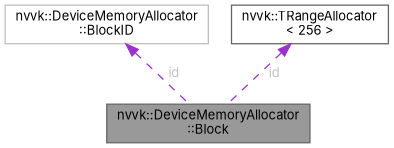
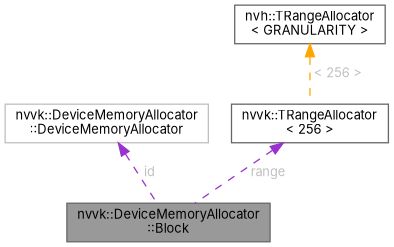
(107, 24) -> (107, 123)
none -> (310, 24)
(273, 74) -> (267, 173)
